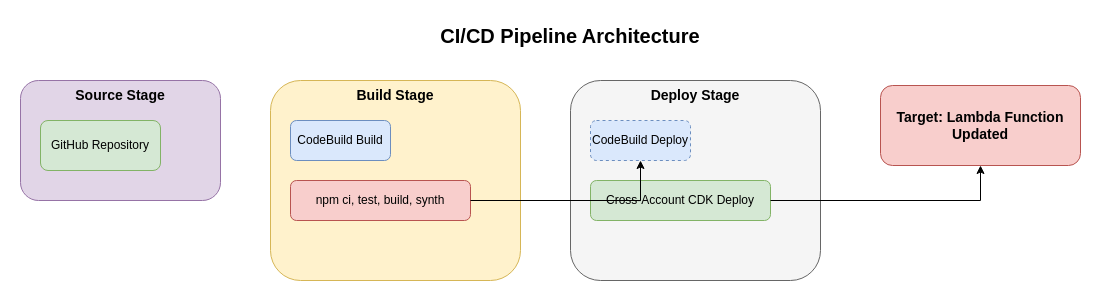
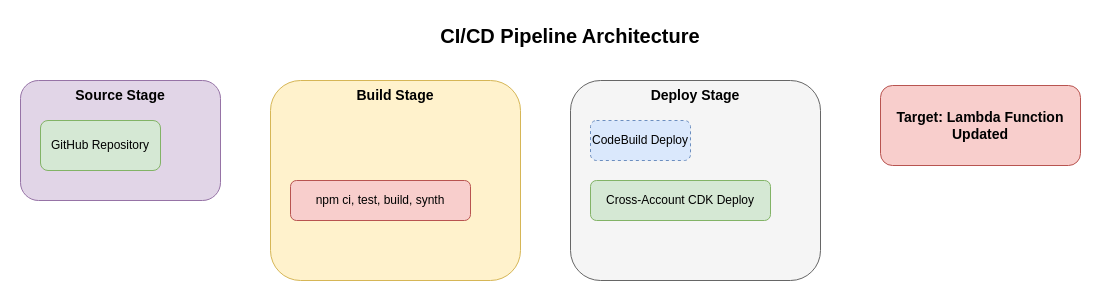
(341, 141) -> none
(572, 201) -> none
(890, 201) -> none
